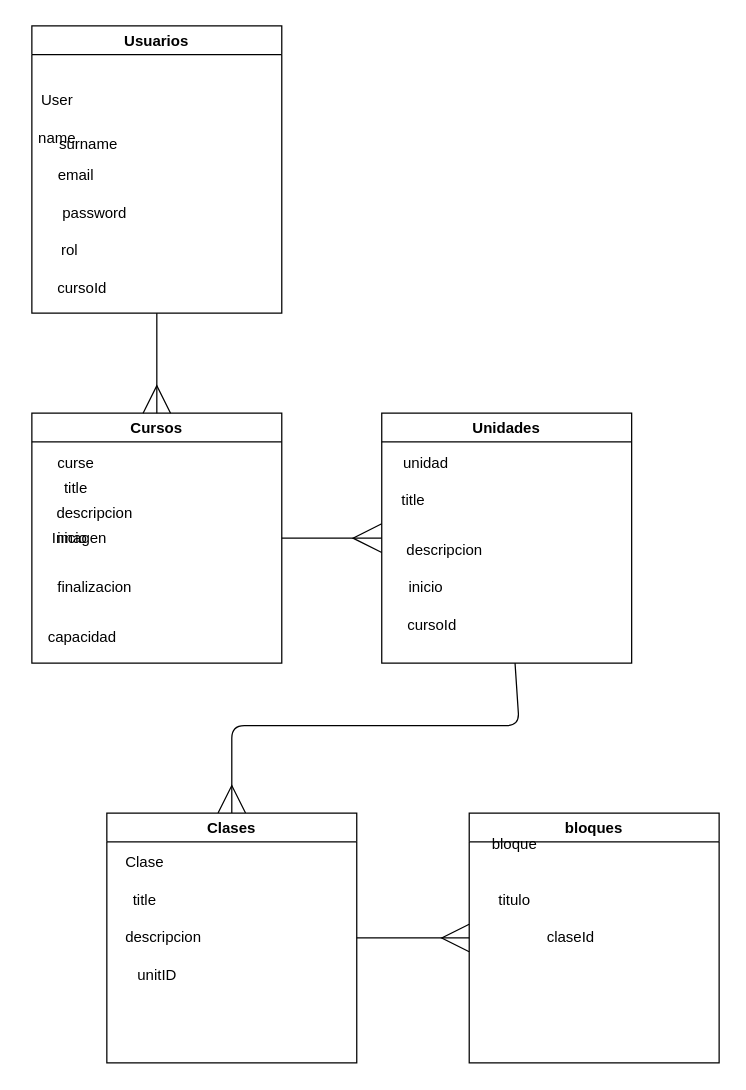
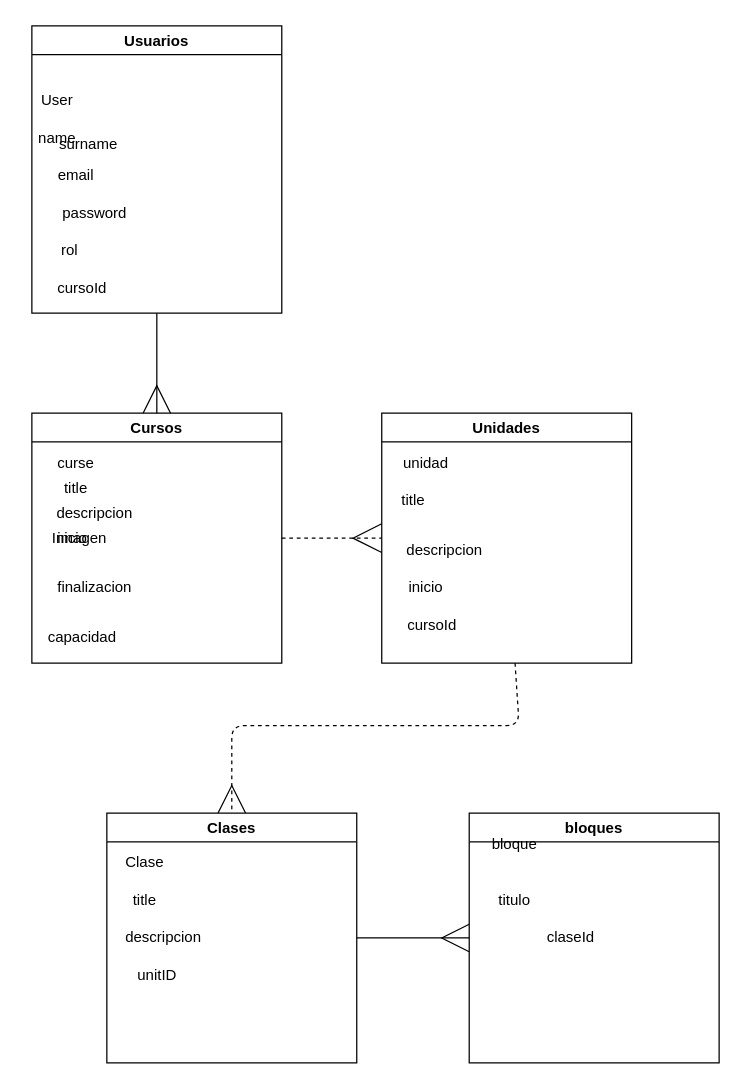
(331, 538) -> (331, 538)
(362, 726) -> (362, 726)
